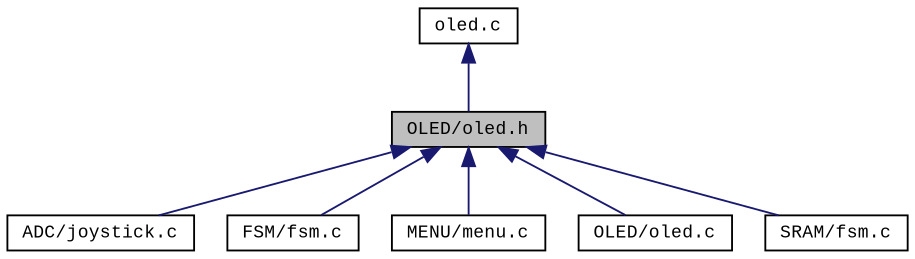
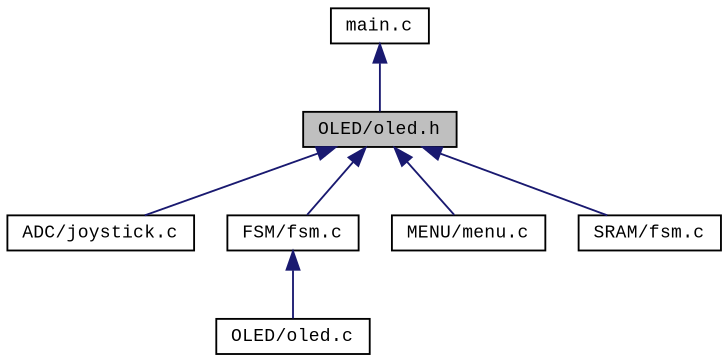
(469, 26) -> (380, 26)
(570, 186) -> (293, 294)
